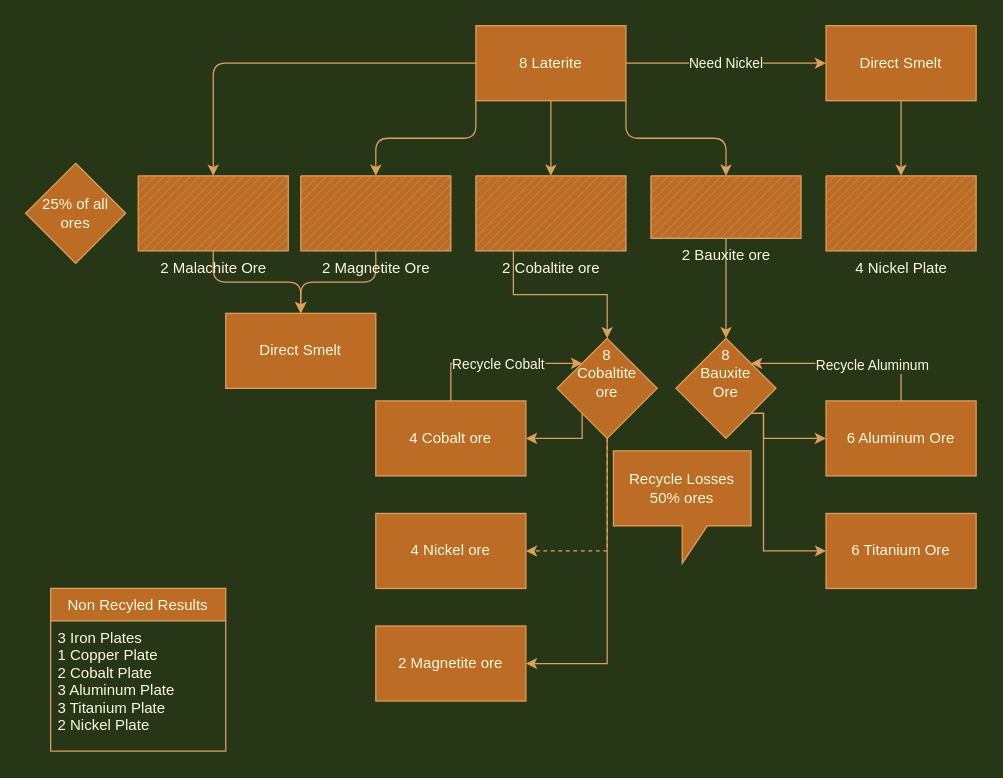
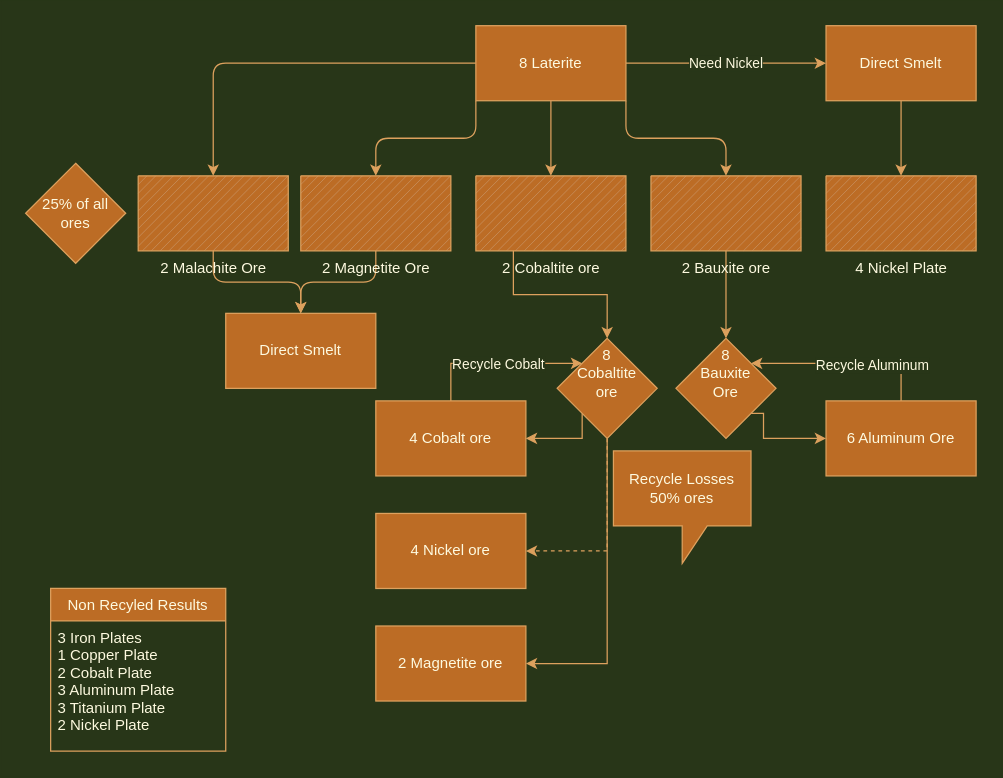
(726, 207) -> (726, 213)
(763, 523) -> none
(901, 551) -> none
